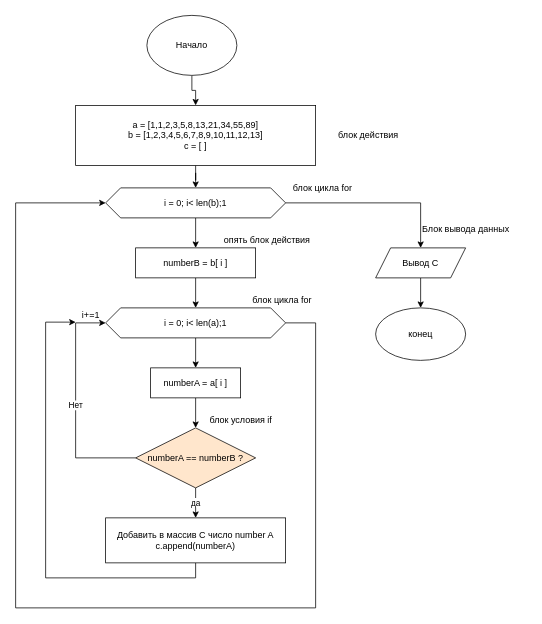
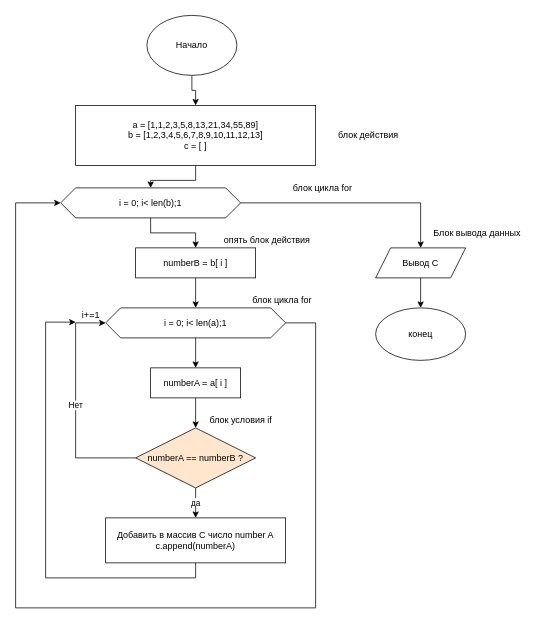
(195, 203) -> (150, 203)
(465, 229) -> (477, 233)
